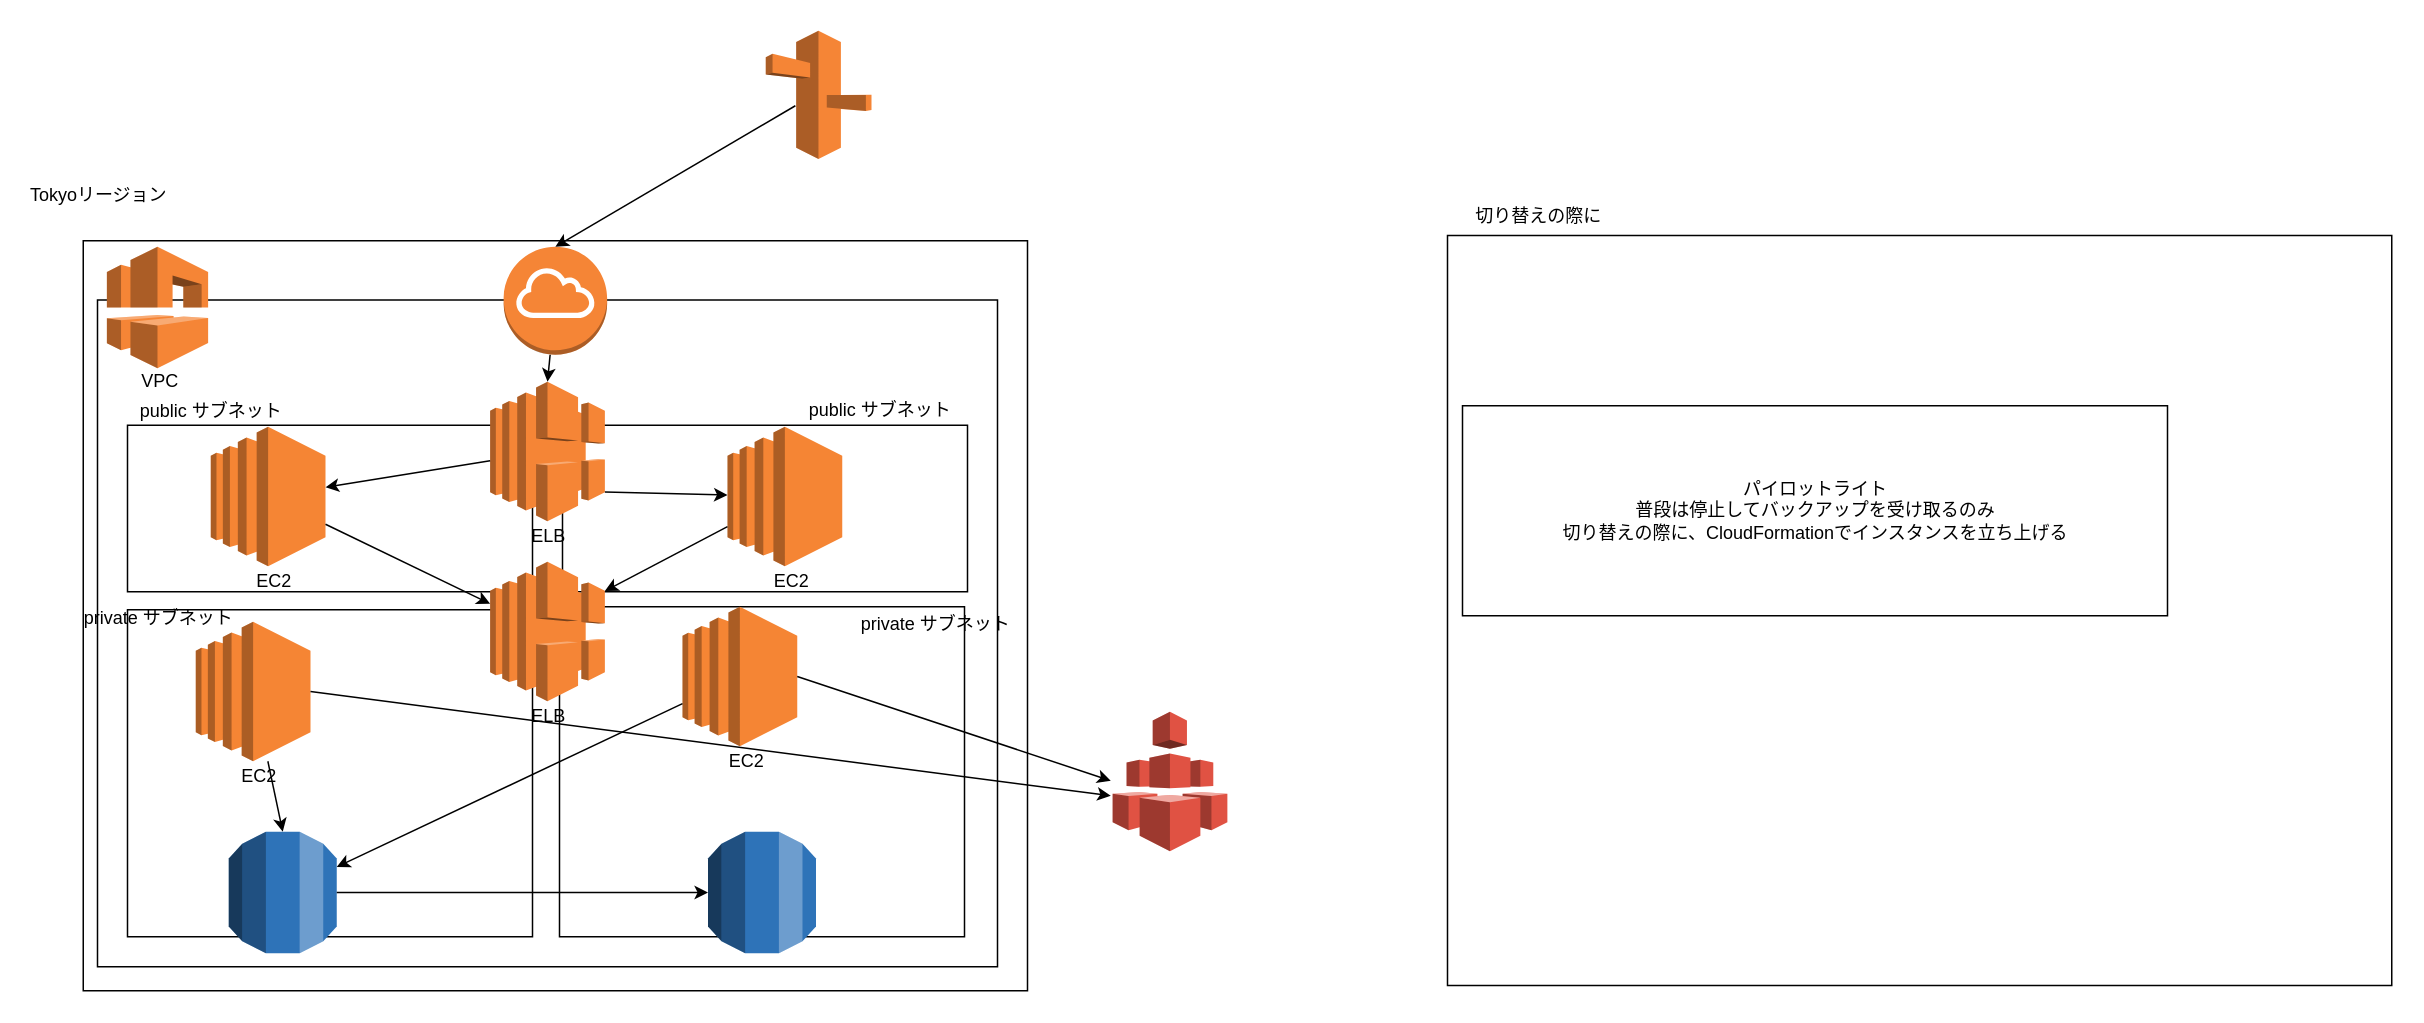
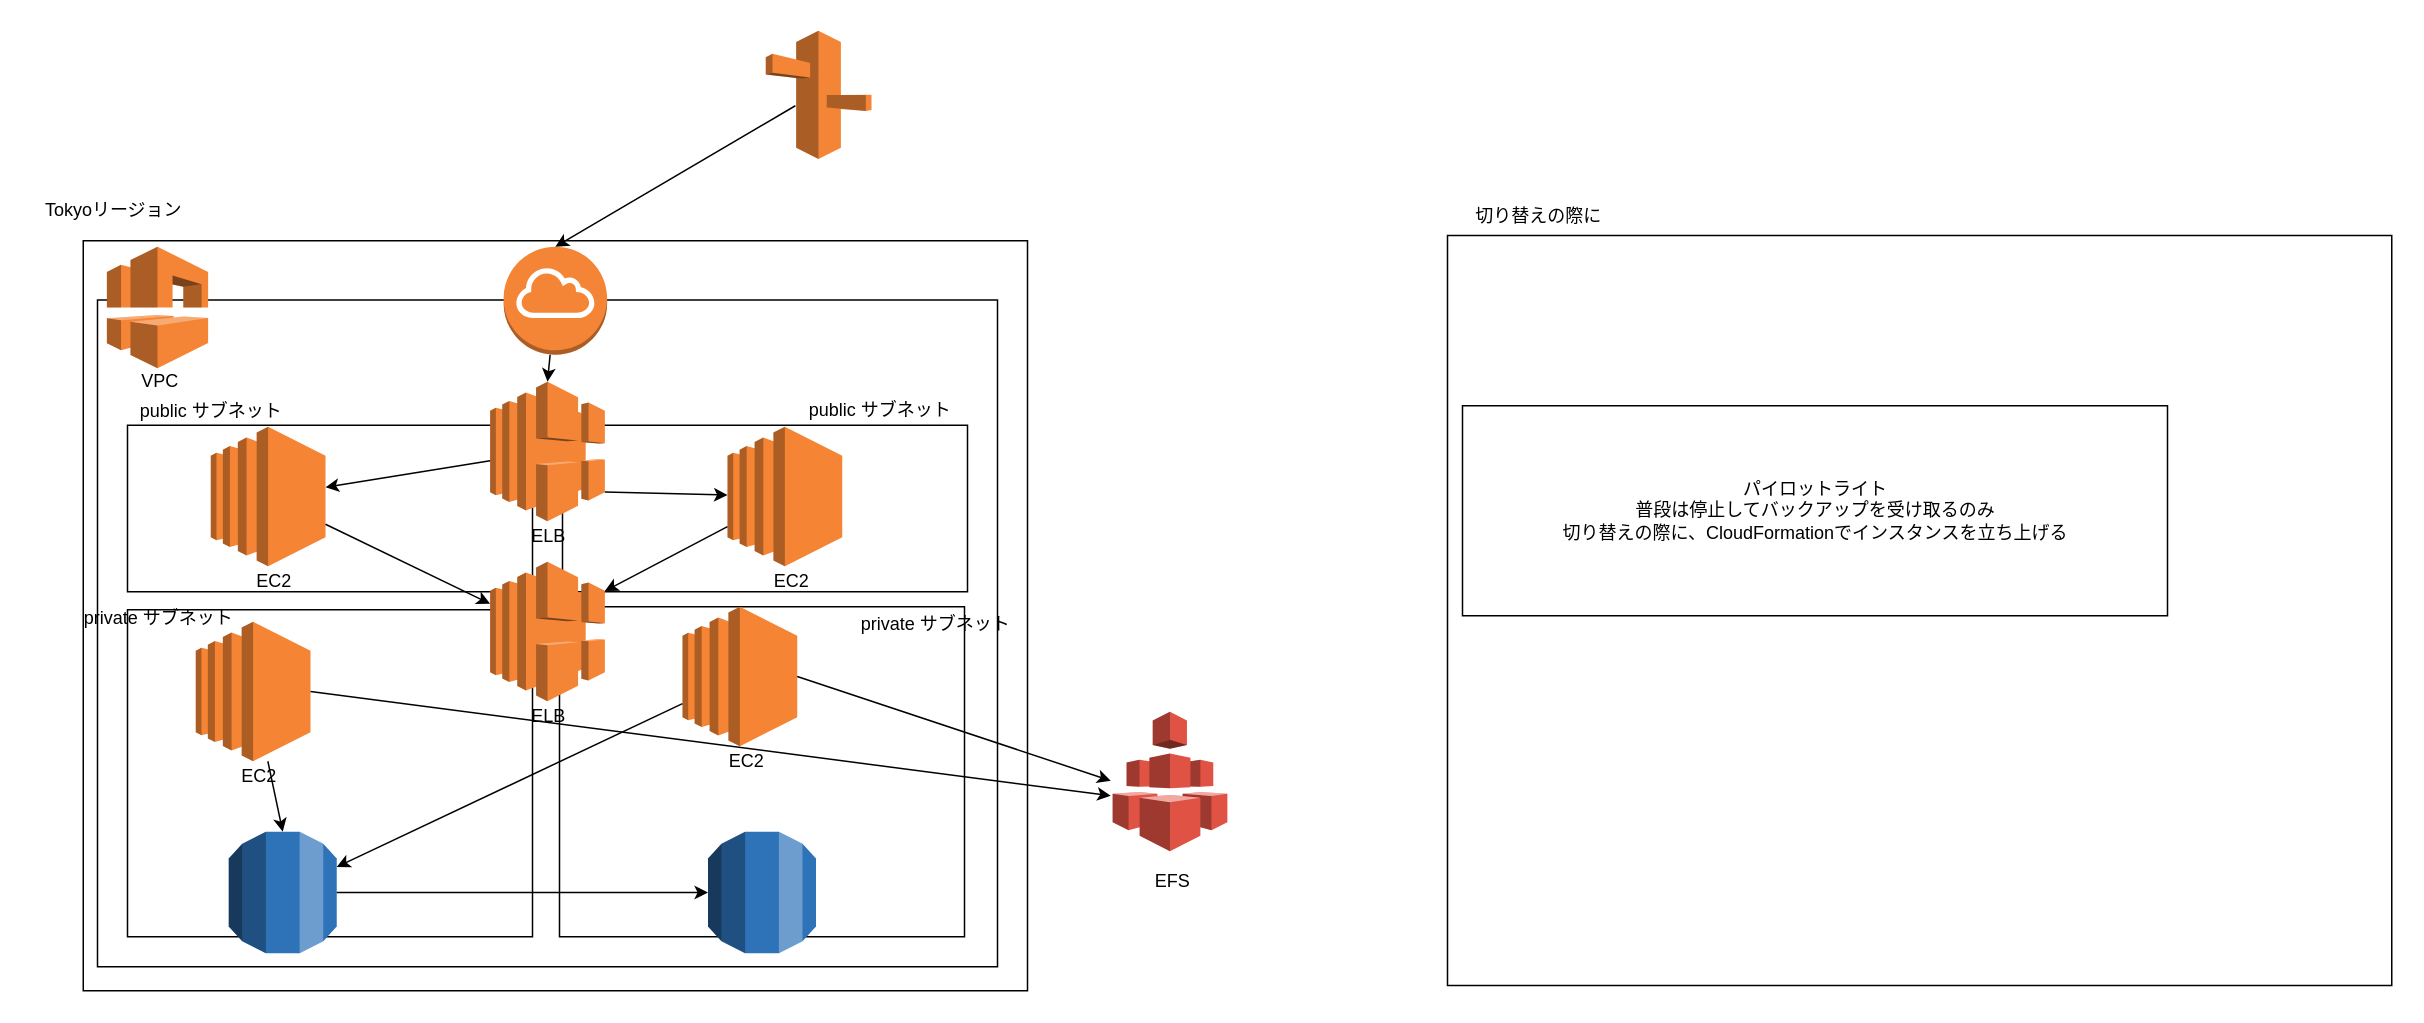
(98, 196) -> (113, 211)
none -> (1172, 881)
